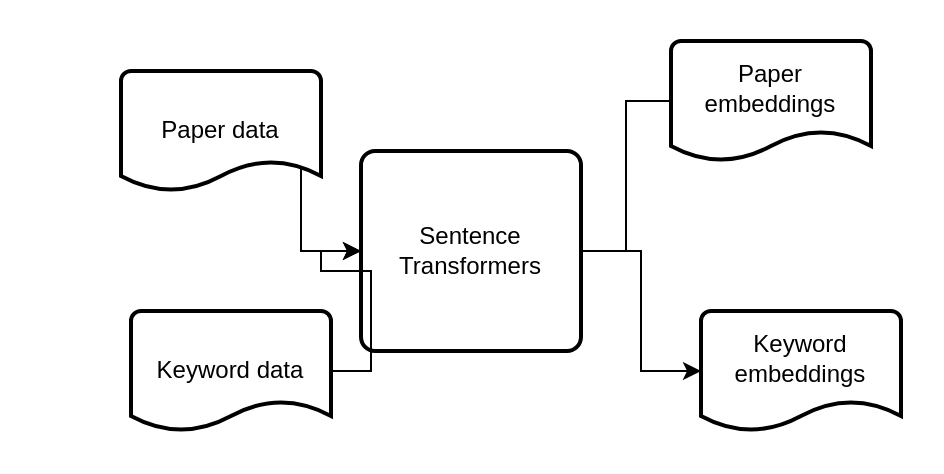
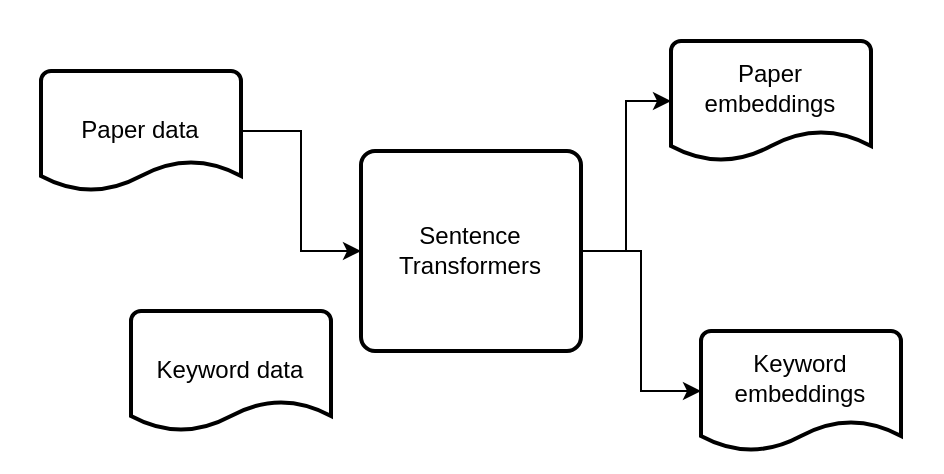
(661, 101) -> (656, 101)
(221, 131) -> (141, 131)
(371, 308) -> none
(801, 371) -> (801, 391)
